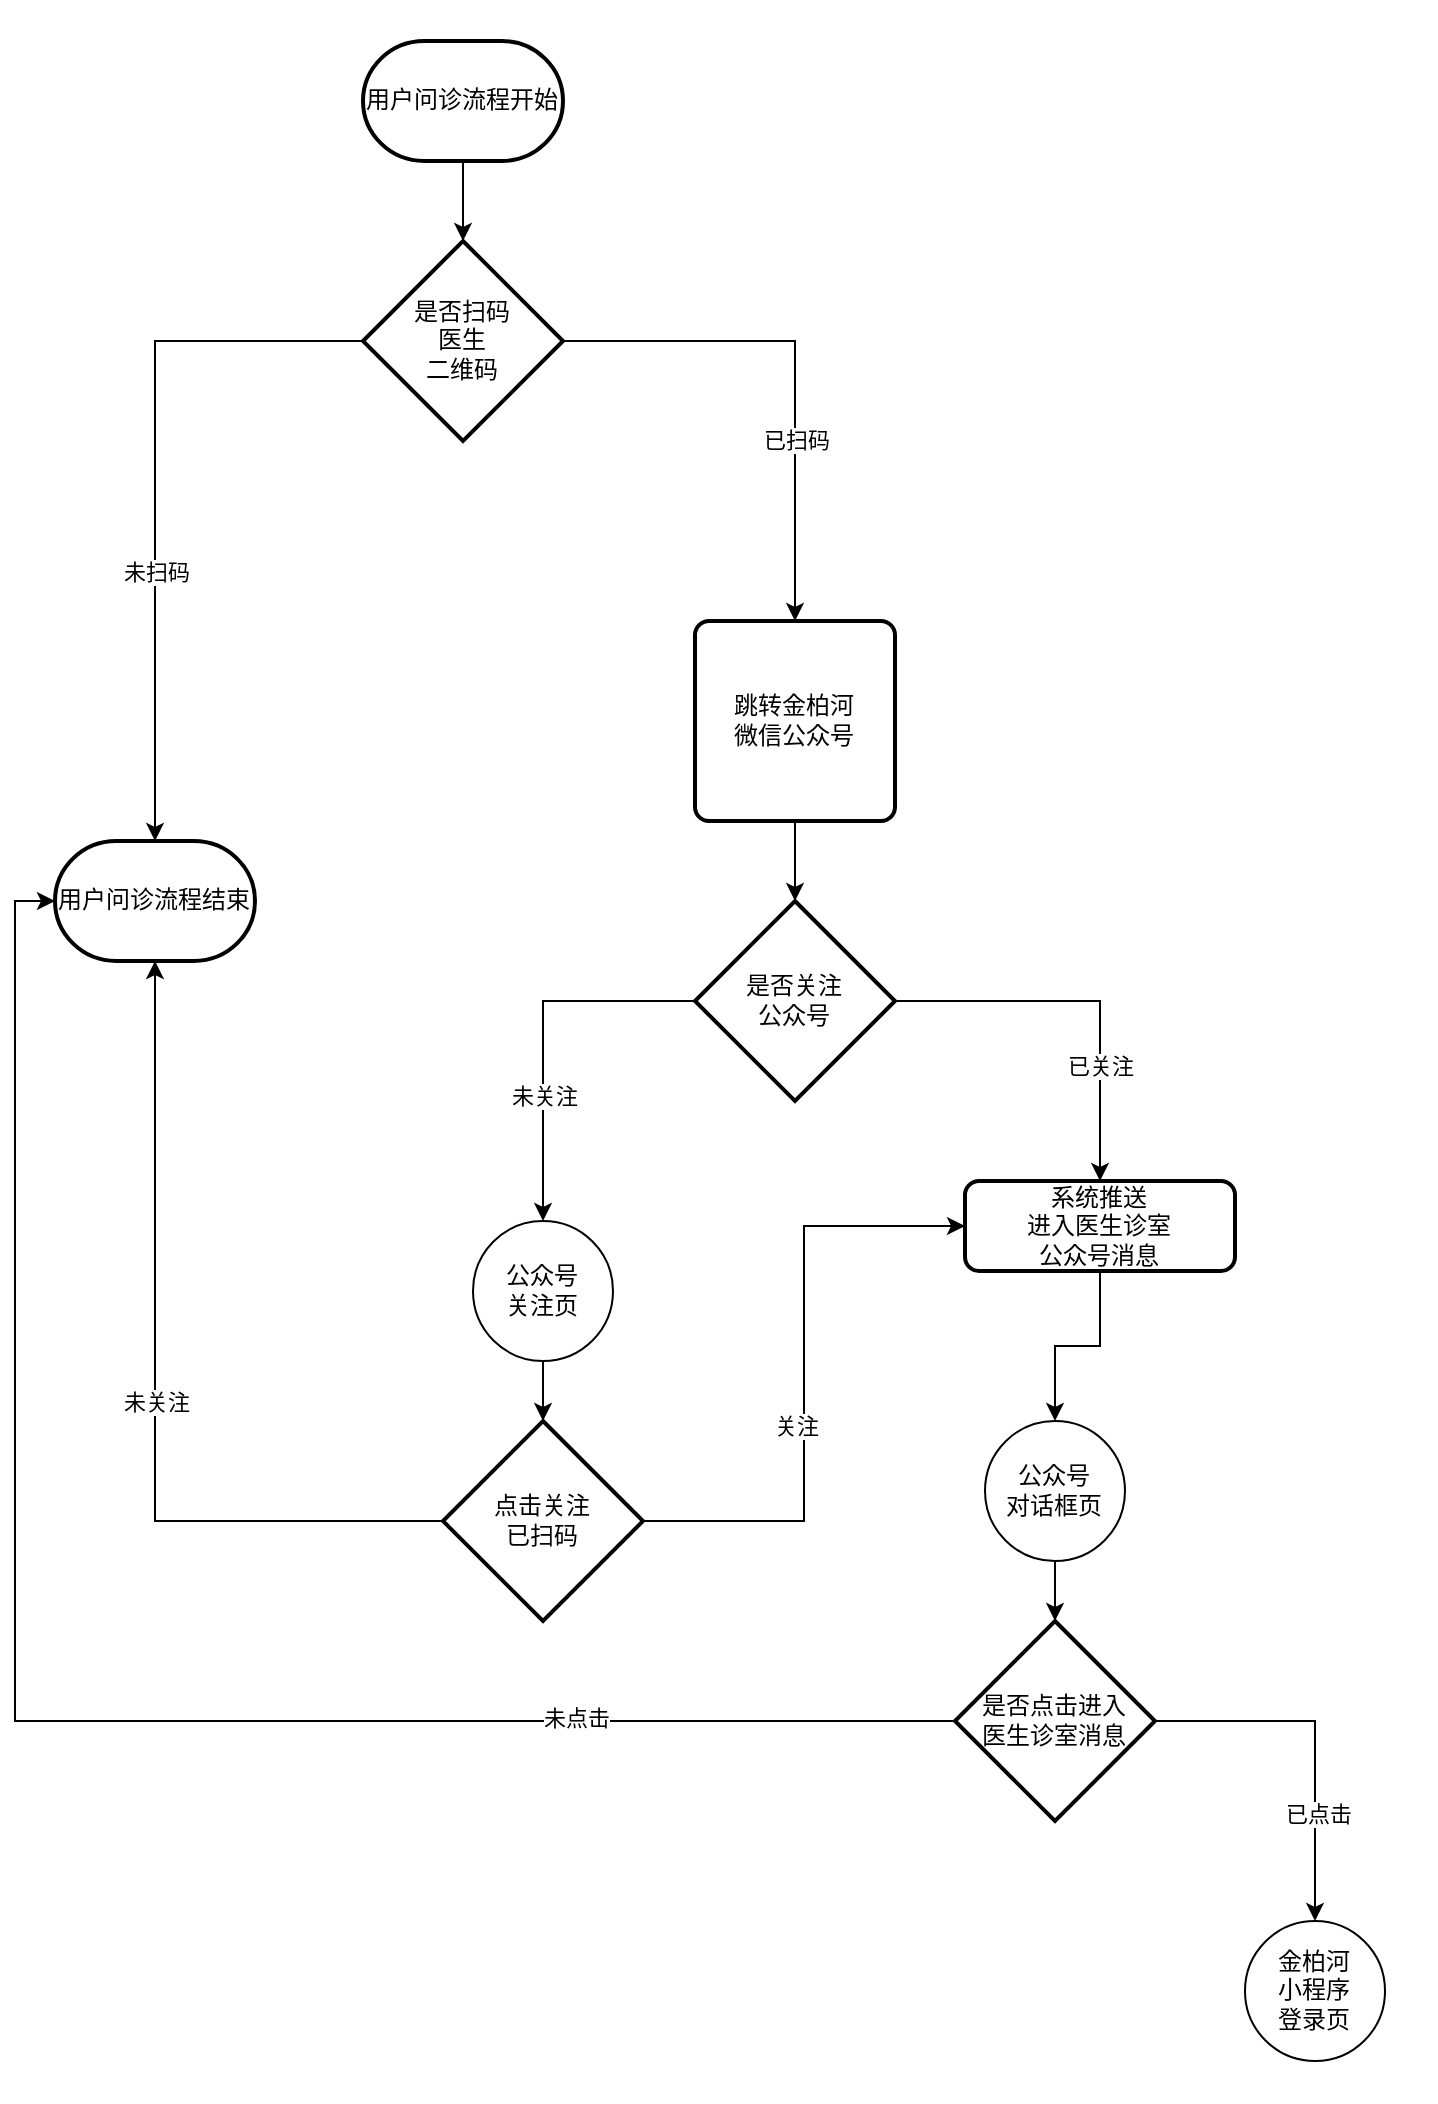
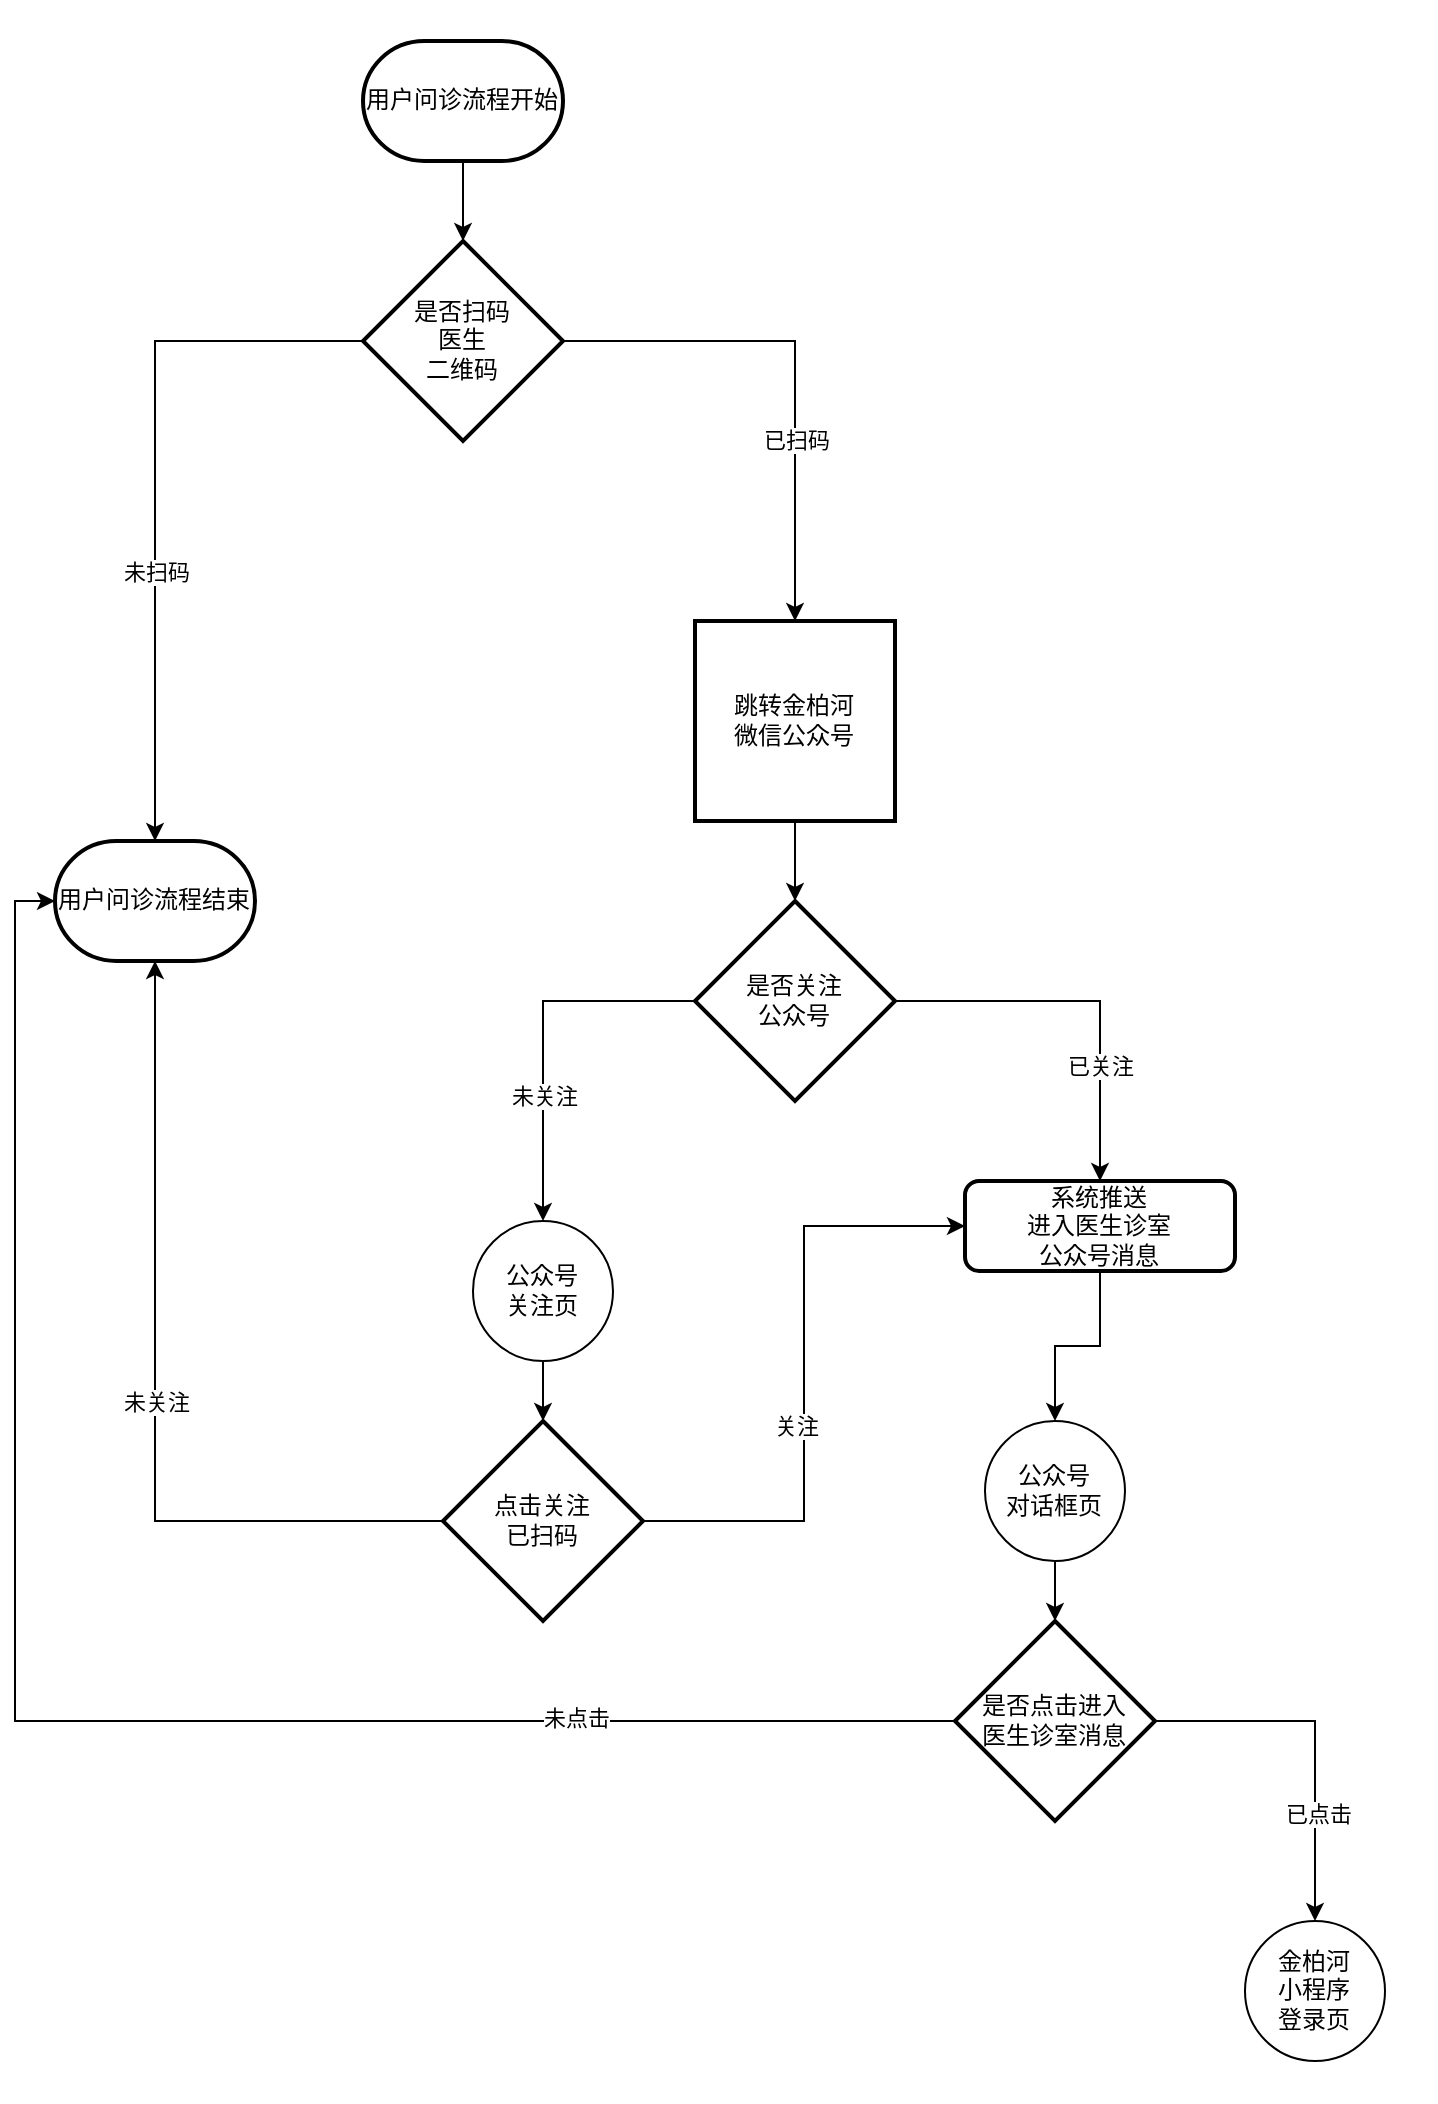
(795, 721) -> (795, 721)
